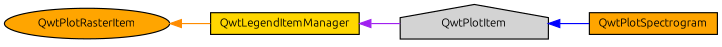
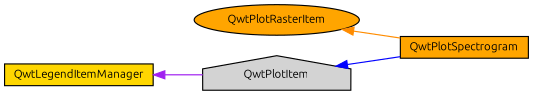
(196, 24) -> (377, 35)
